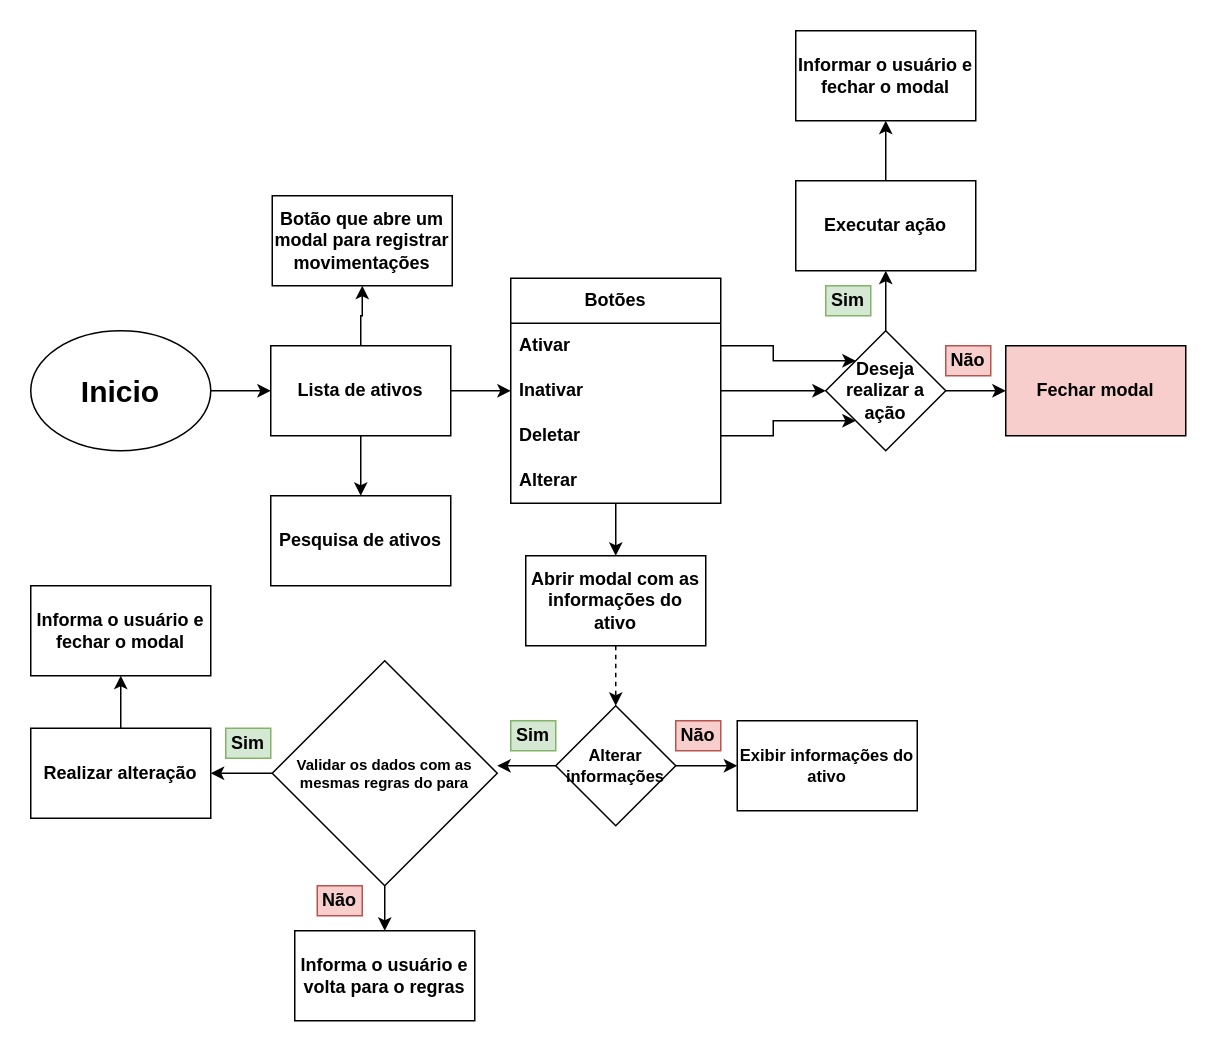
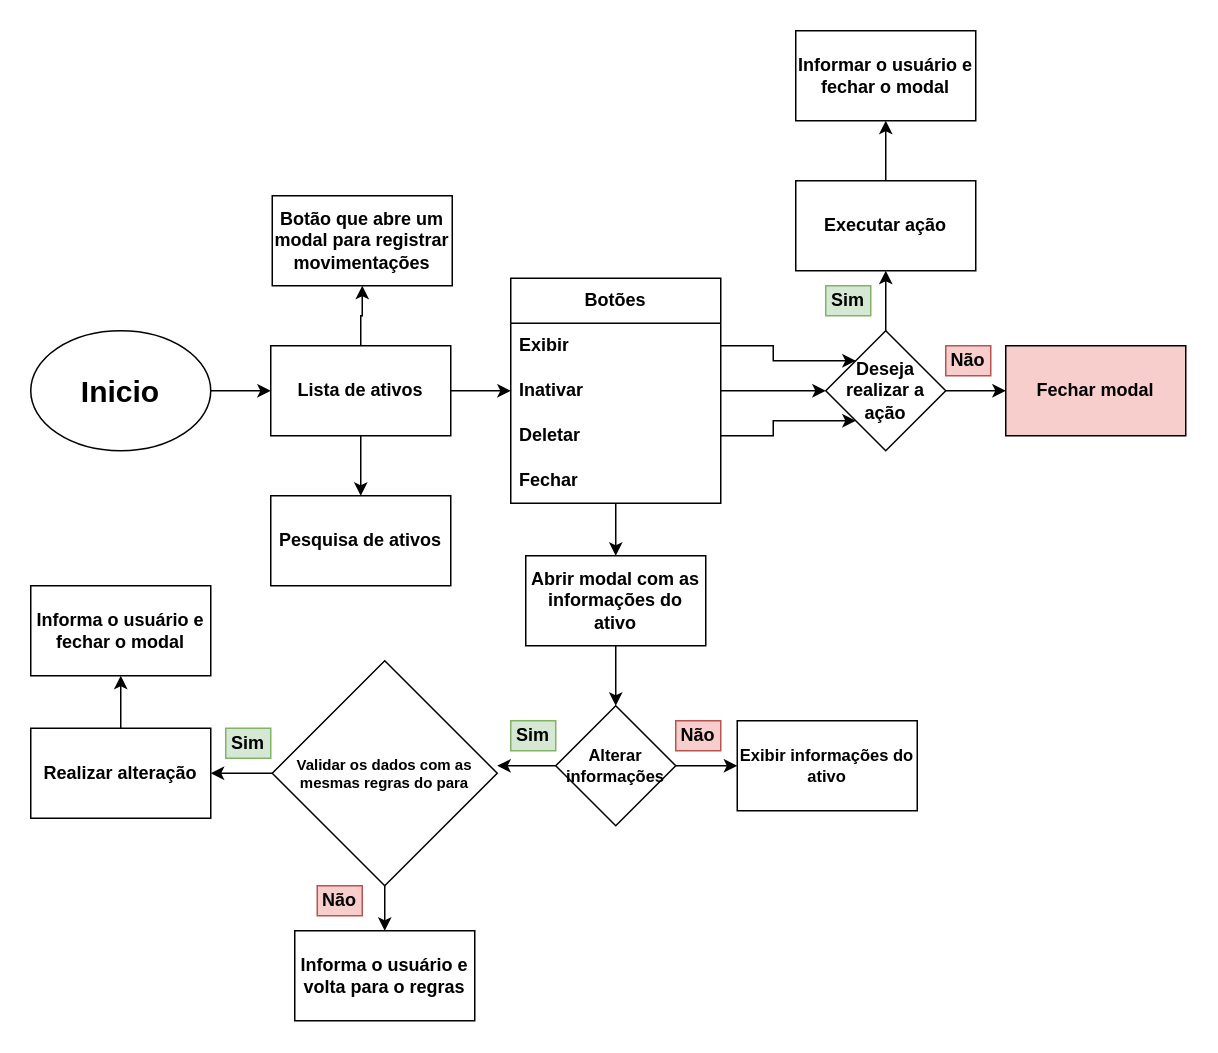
(548, 346) -> (545, 346)
(553, 481) -> (550, 481)
(616, 670) -> (616, 670)
